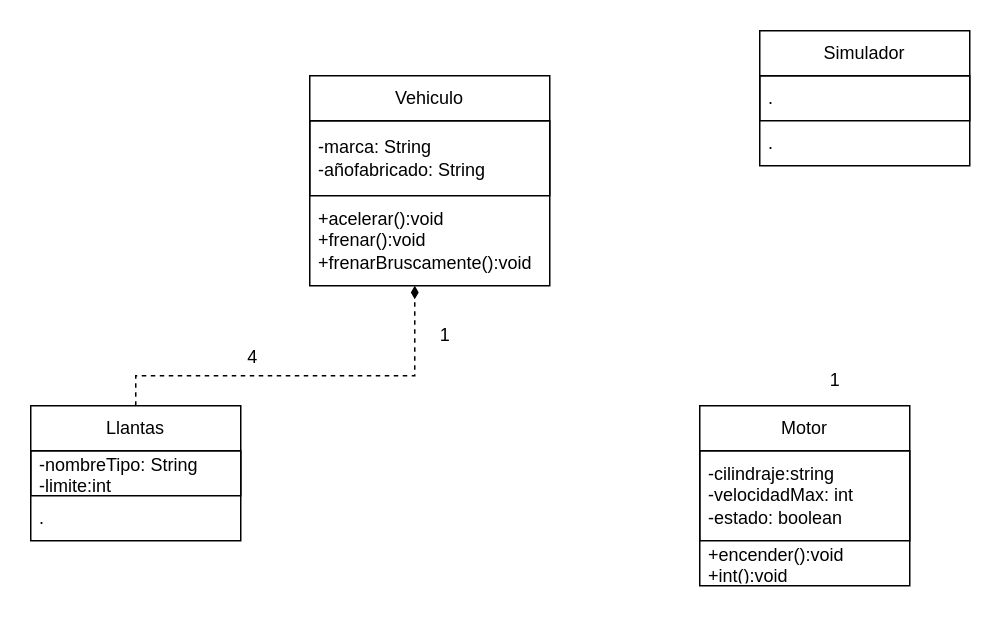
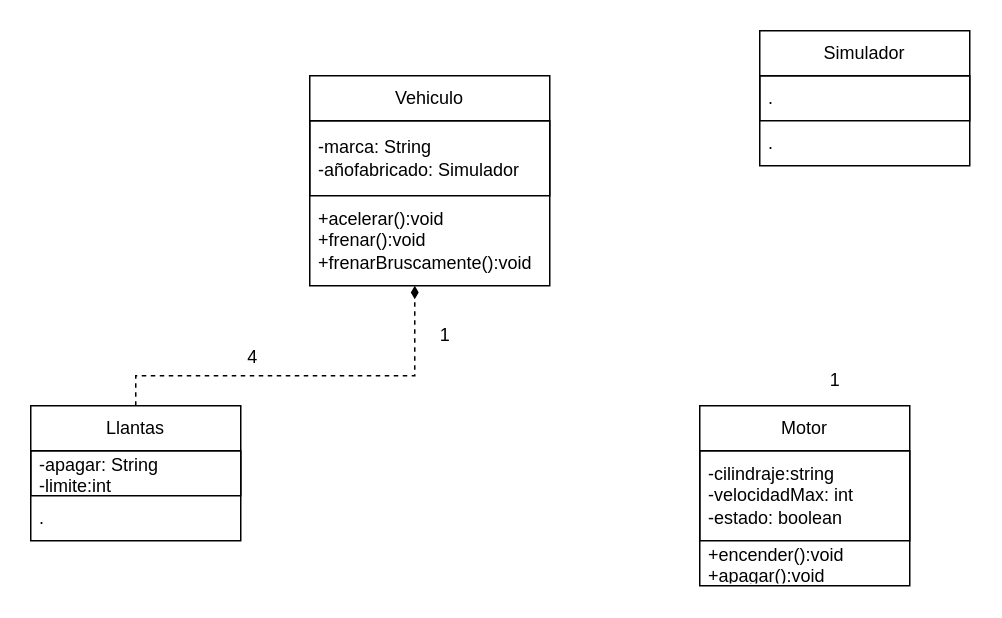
(415, 158) -> (428, 158)
(126, 473) -> (108, 473)
(785, 563) -> (785, 563)
